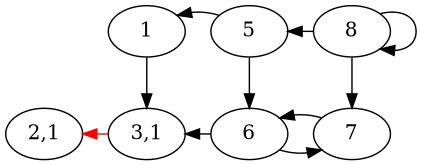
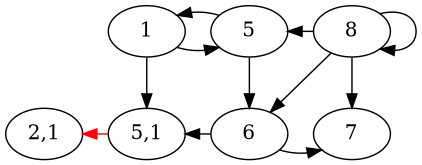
none -> (191, 50)
(308, 115) -> (306, 78)
(147, 134) -> (147, 134)
